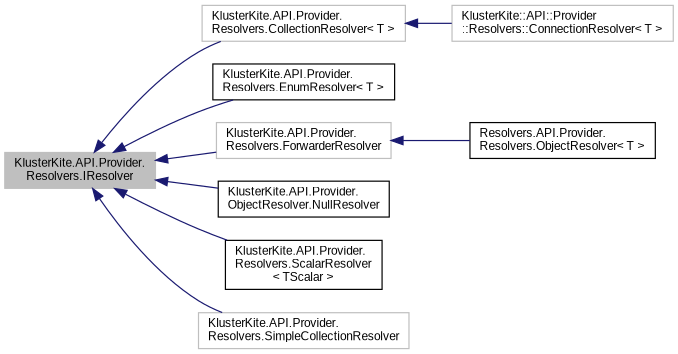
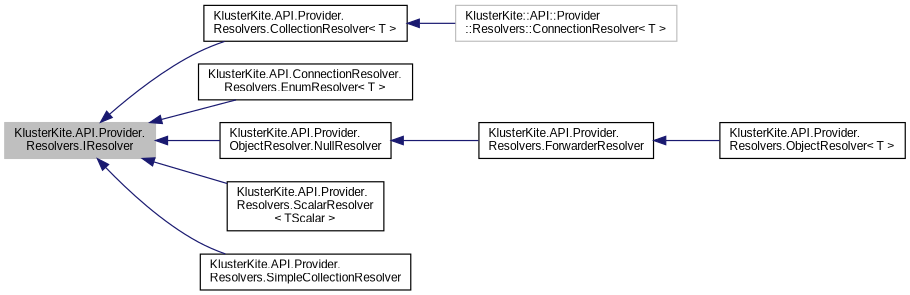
(304, 23) -> (306, 23)
(304, 82) -> (306, 82)
(304, 141) -> (566, 141)
(563, 141) -> (813, 141)
(192, 155) -> (441, 141)
(304, 331) -> (306, 272)
